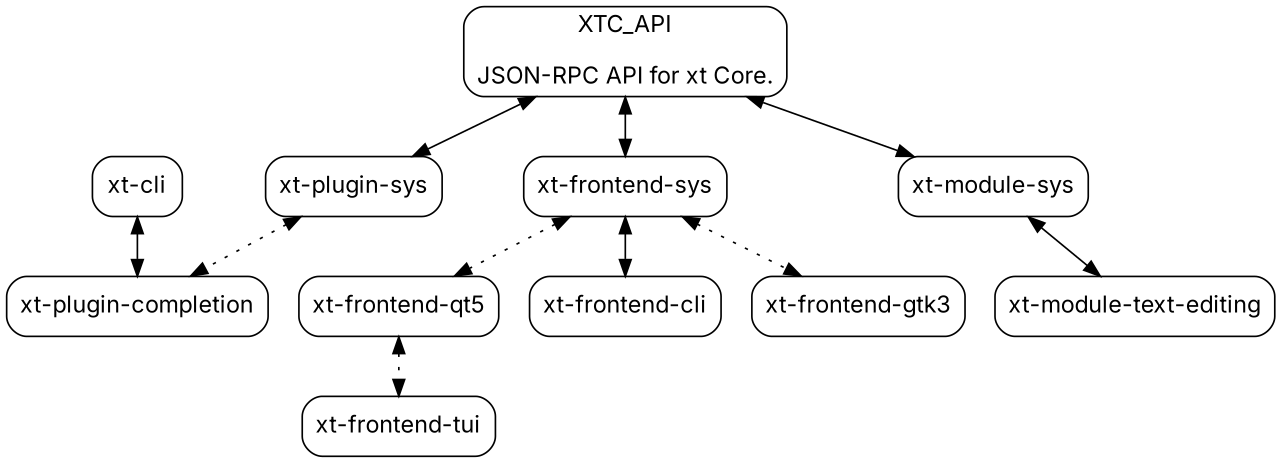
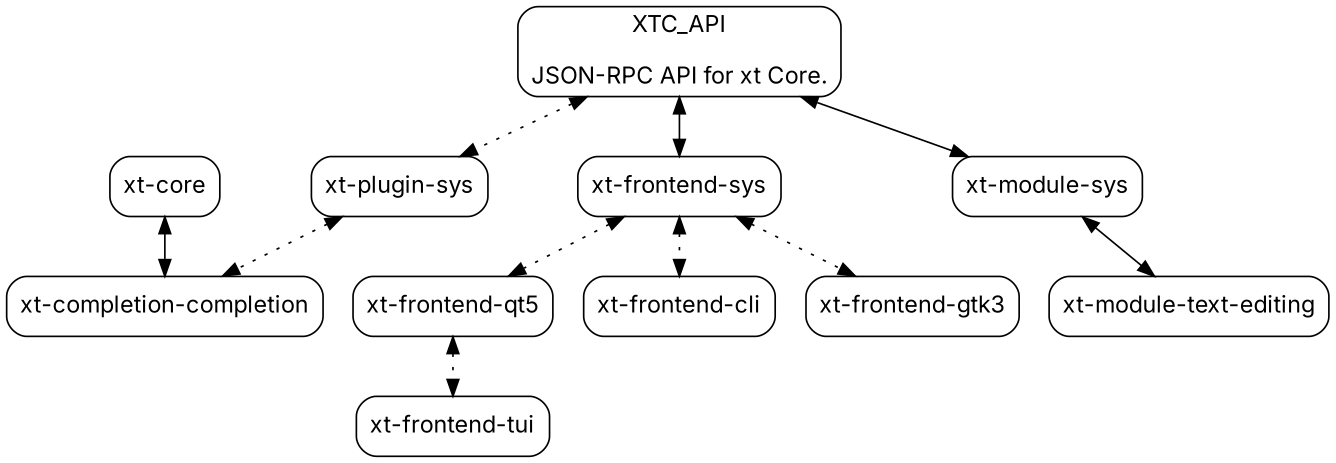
(474, 127) -> (524, 126)
(137, 187) -> (165, 187)
(625, 246) -> (679, 246)
(137, 306) -> (165, 306)
